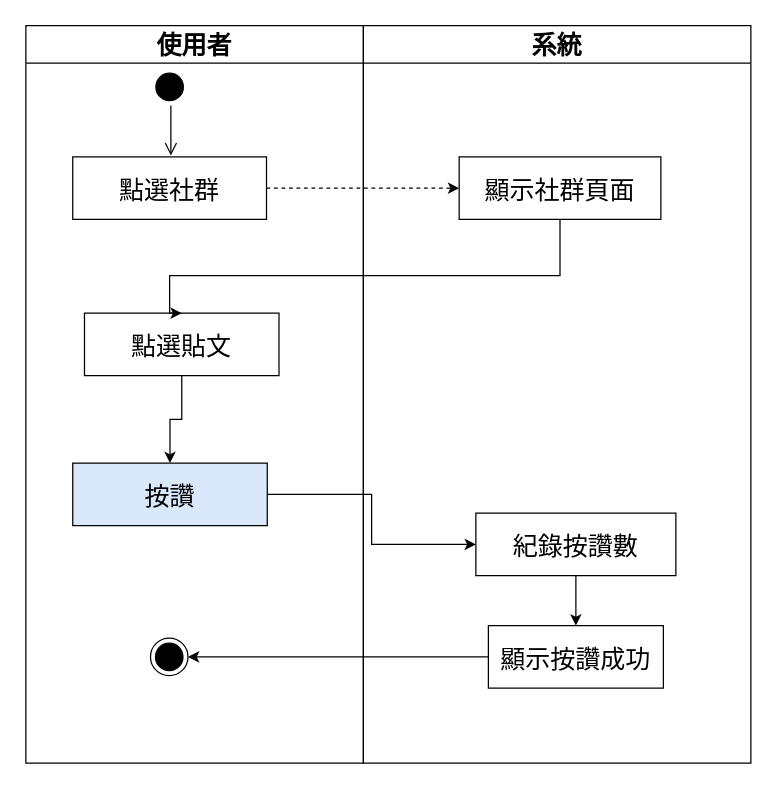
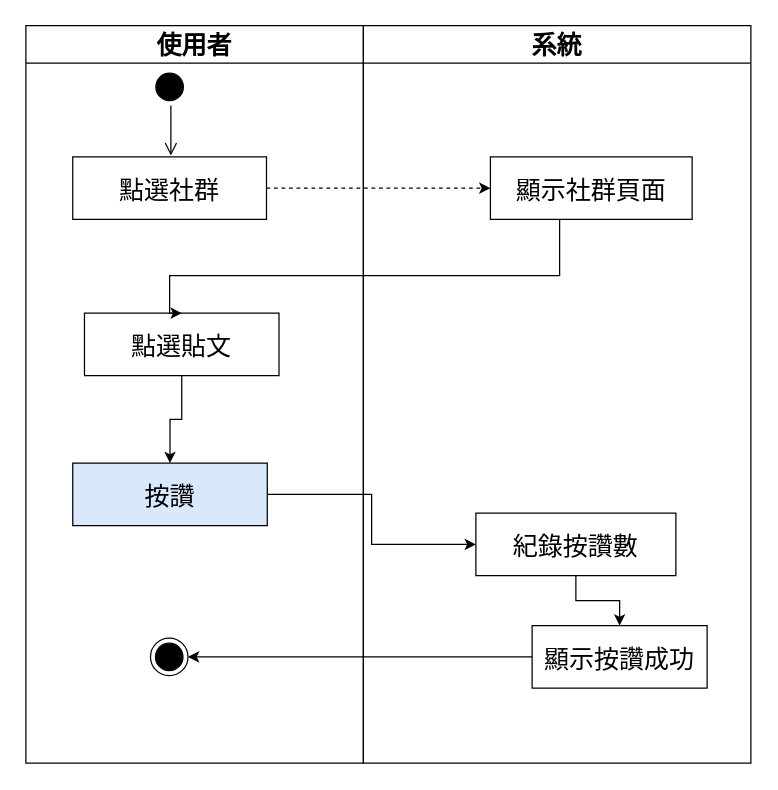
(560, 188) -> (591, 188)
(576, 657) -> (619, 657)
